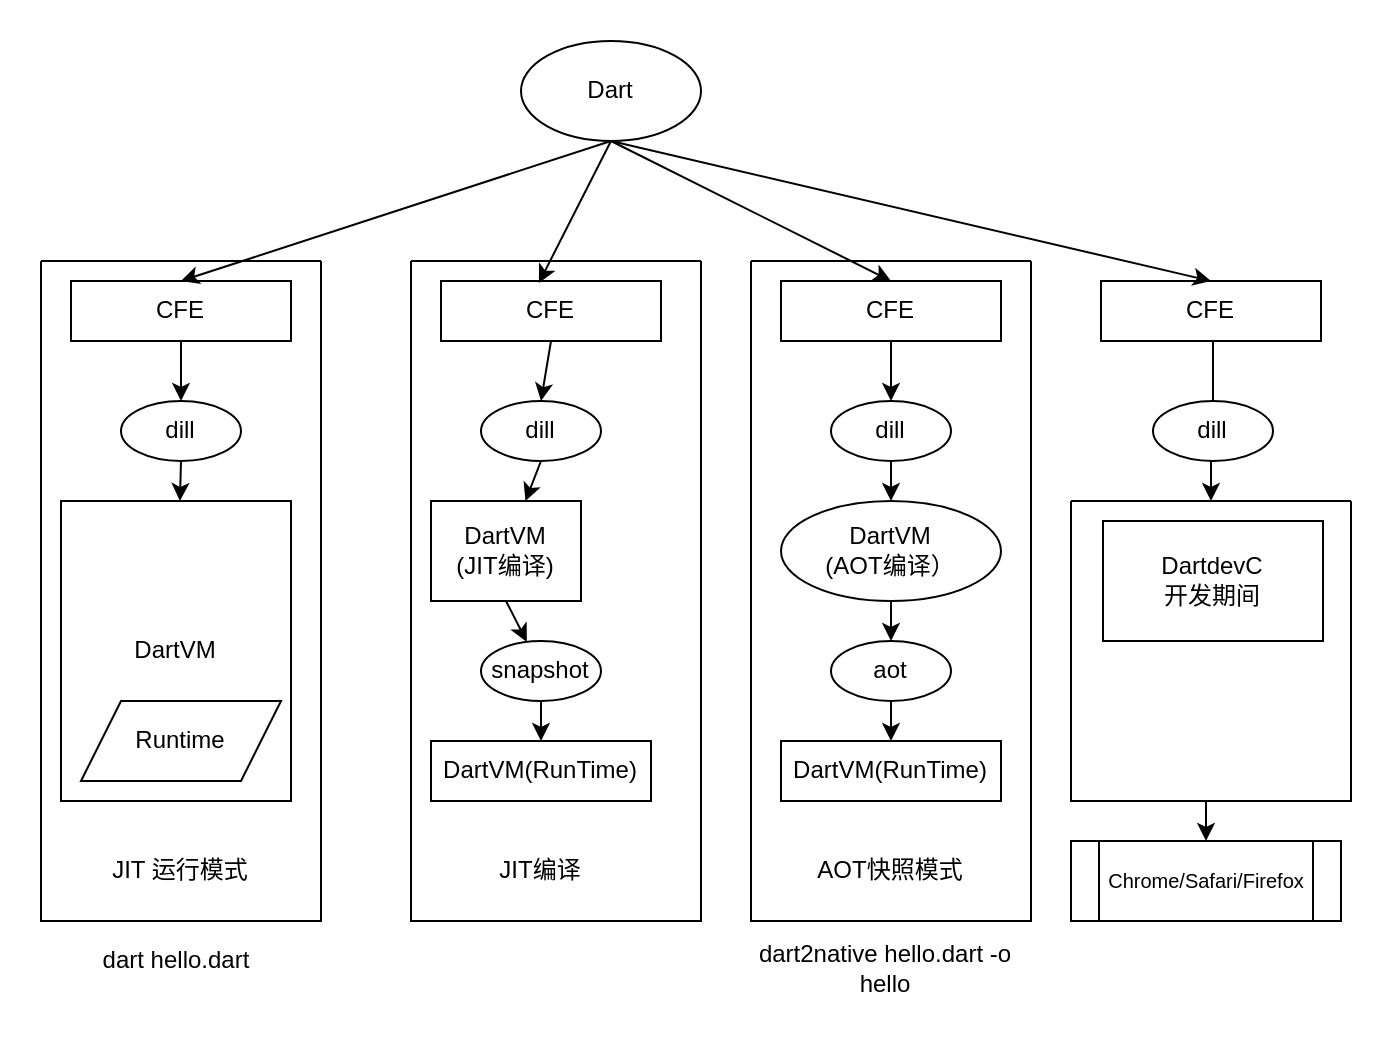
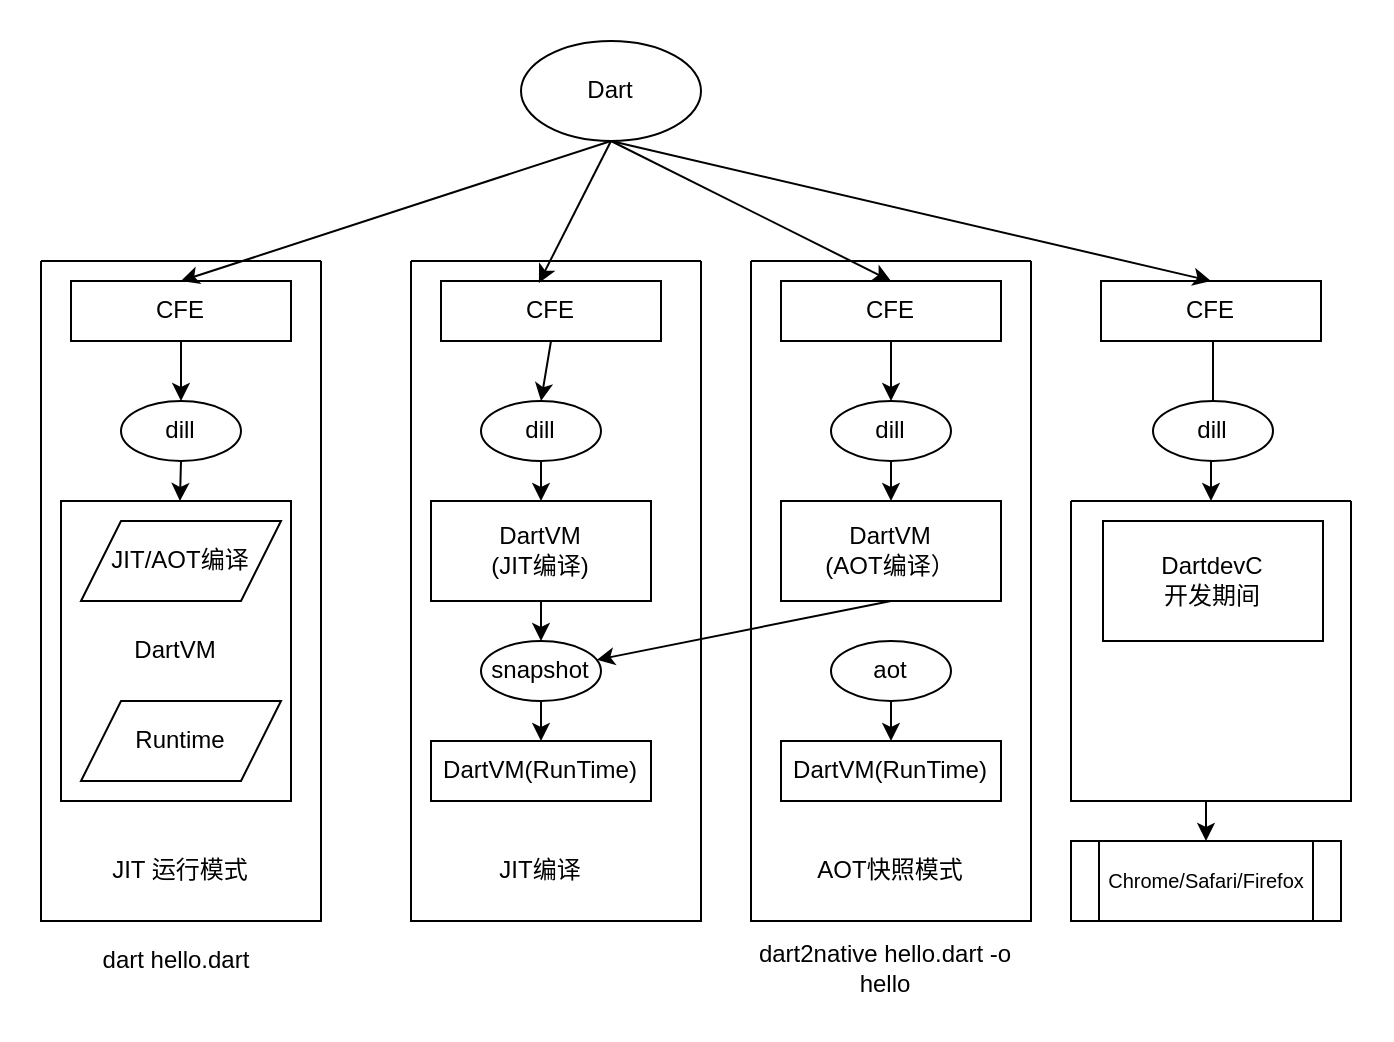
(506, 551) -> (541, 551)
(891, 551) -> (891, 551)
none -> (181, 561)
(891, 614) -> (798, 620)
